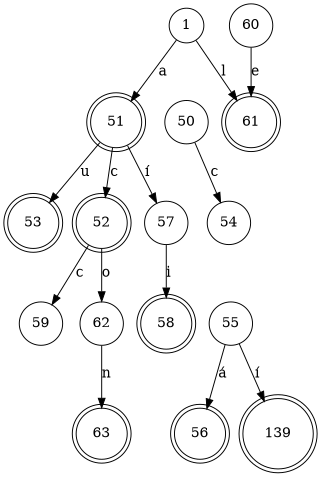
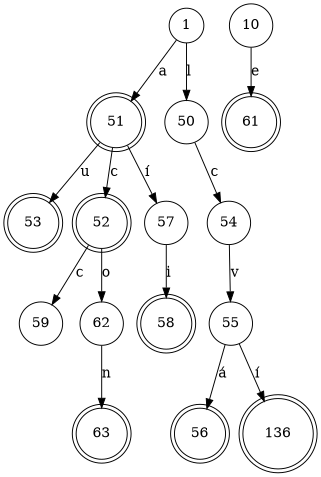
(251, 26) -> (251, 26)
(214, 66) -> (187, 67)
none -> (230, 268)
(278, 434) -> (278, 434)
